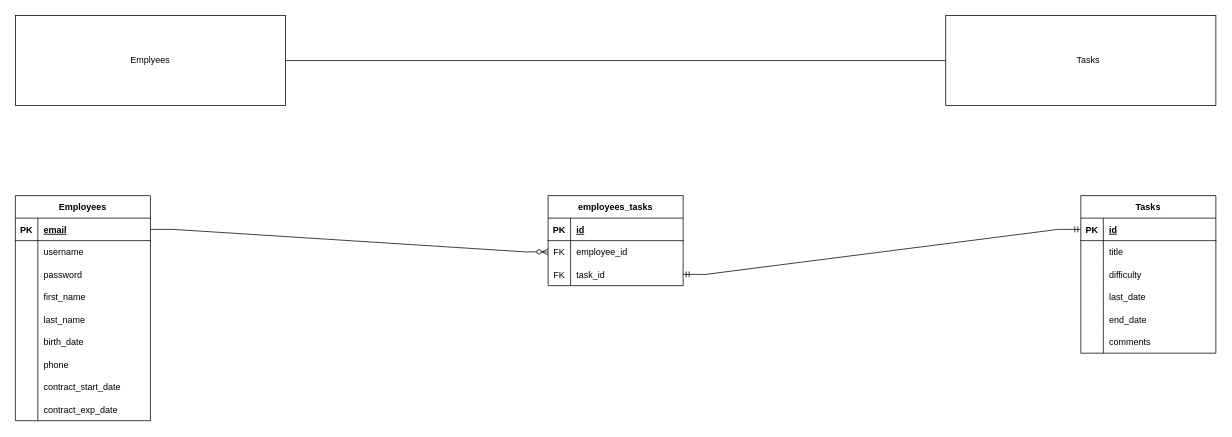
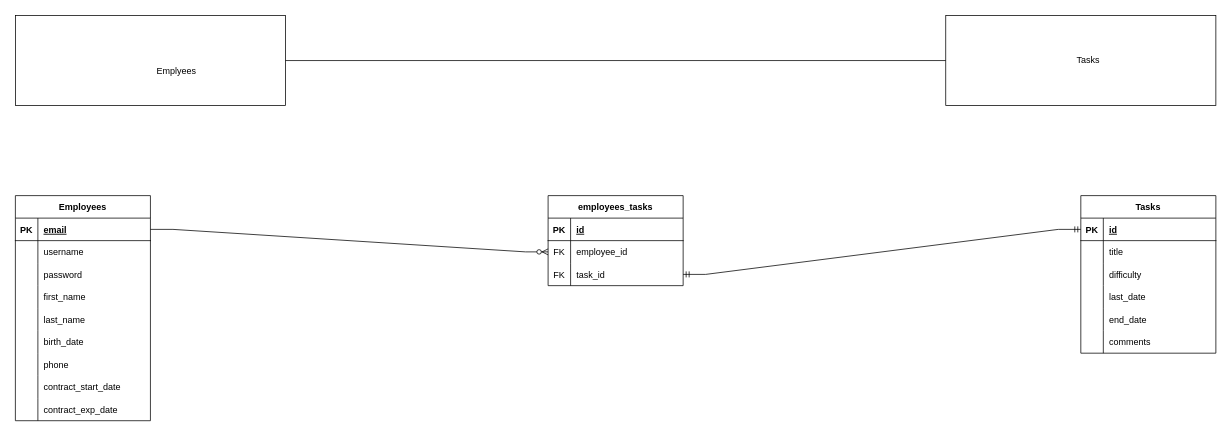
(150, 60) -> (177, 72)
